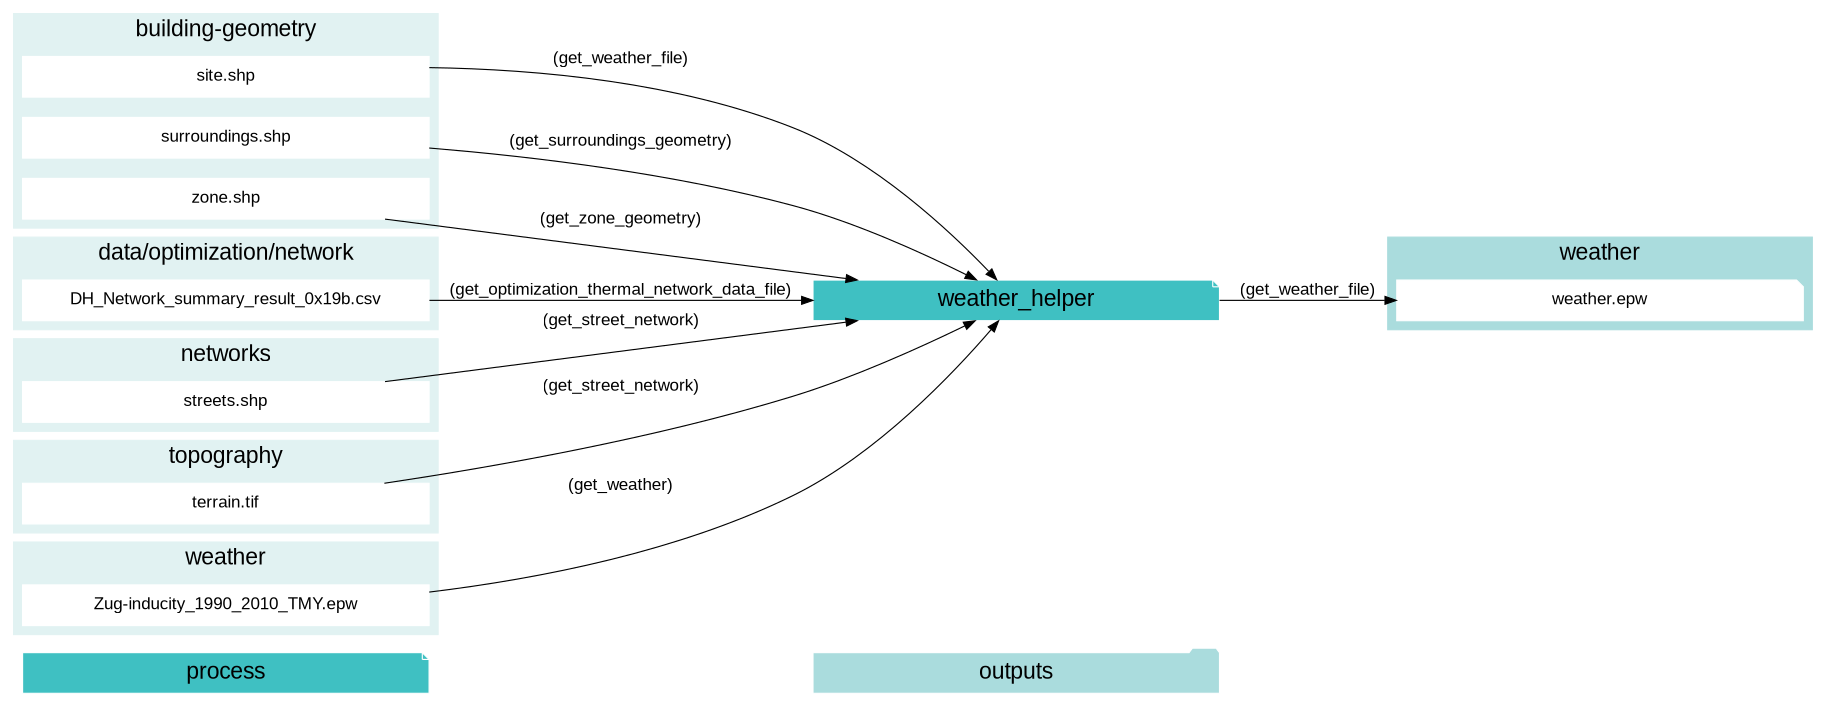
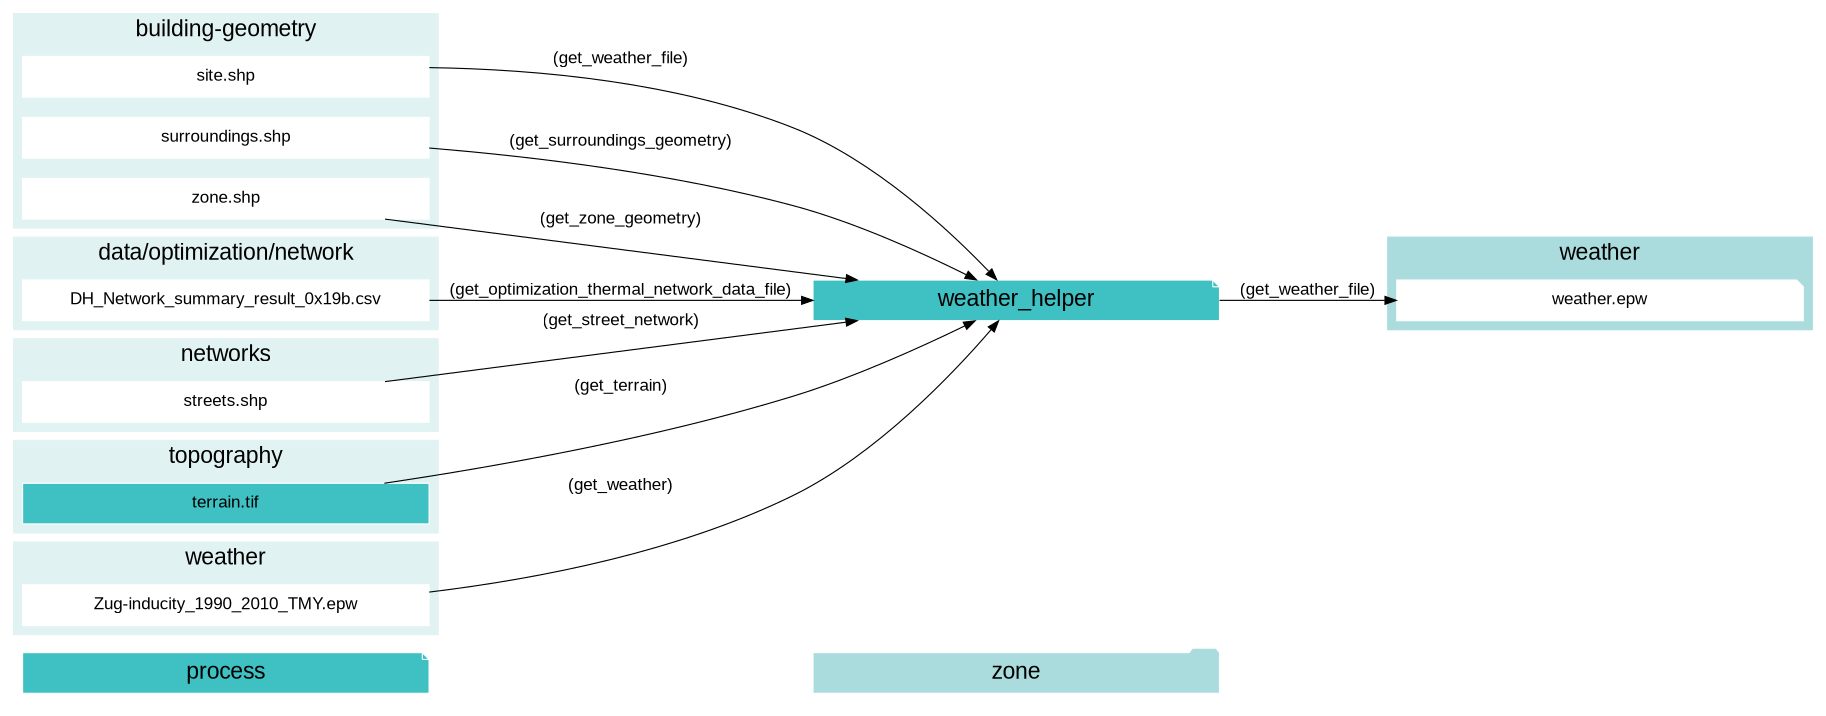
(621, 387) -> (621, 387)
(226, 504) -> (226, 504)
(1016, 673) -> (1016, 673)
